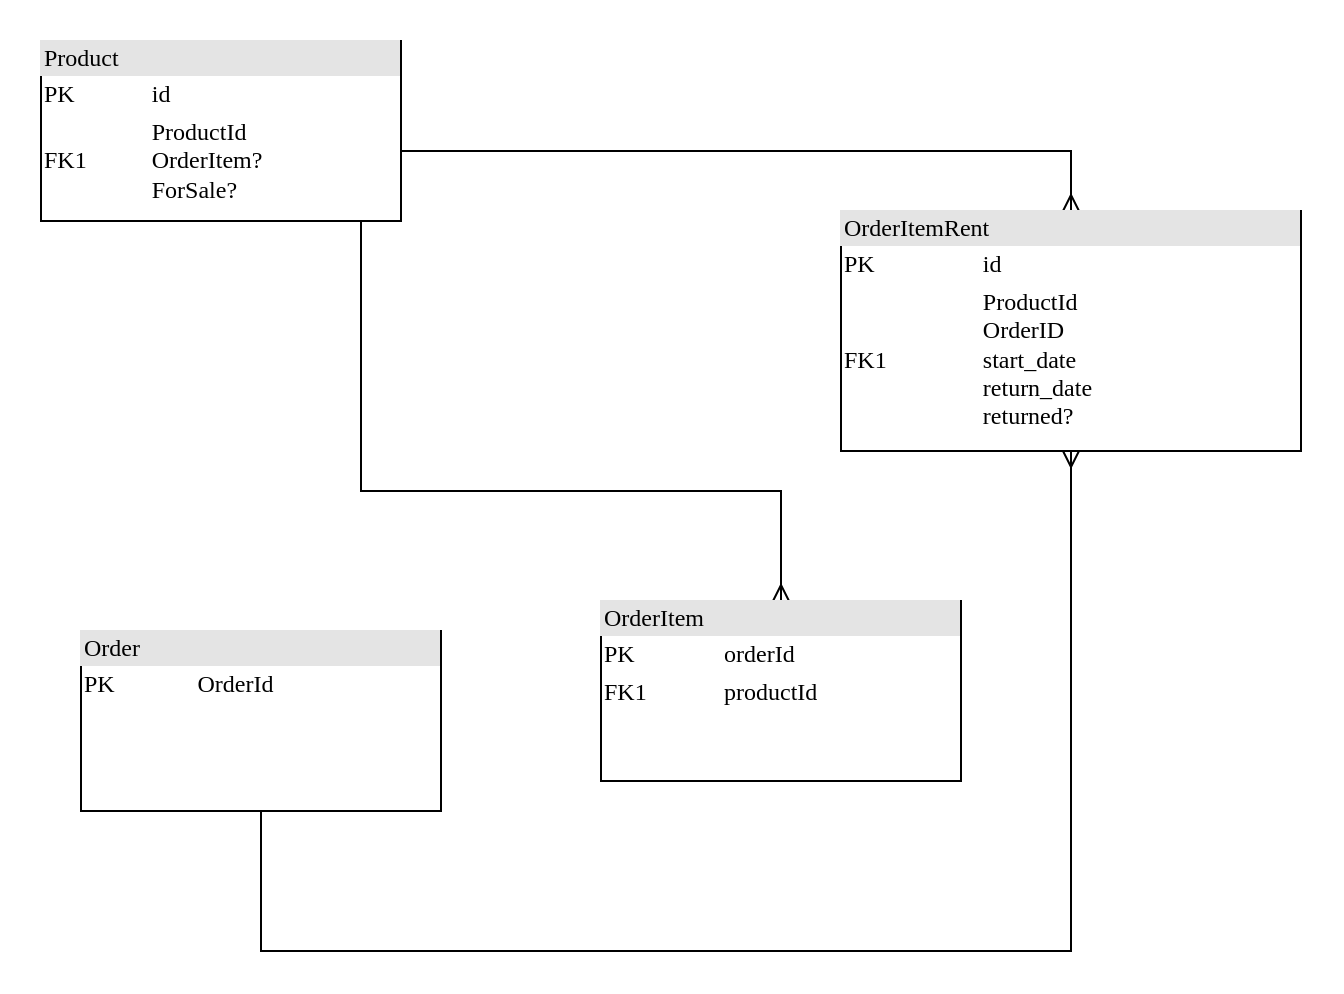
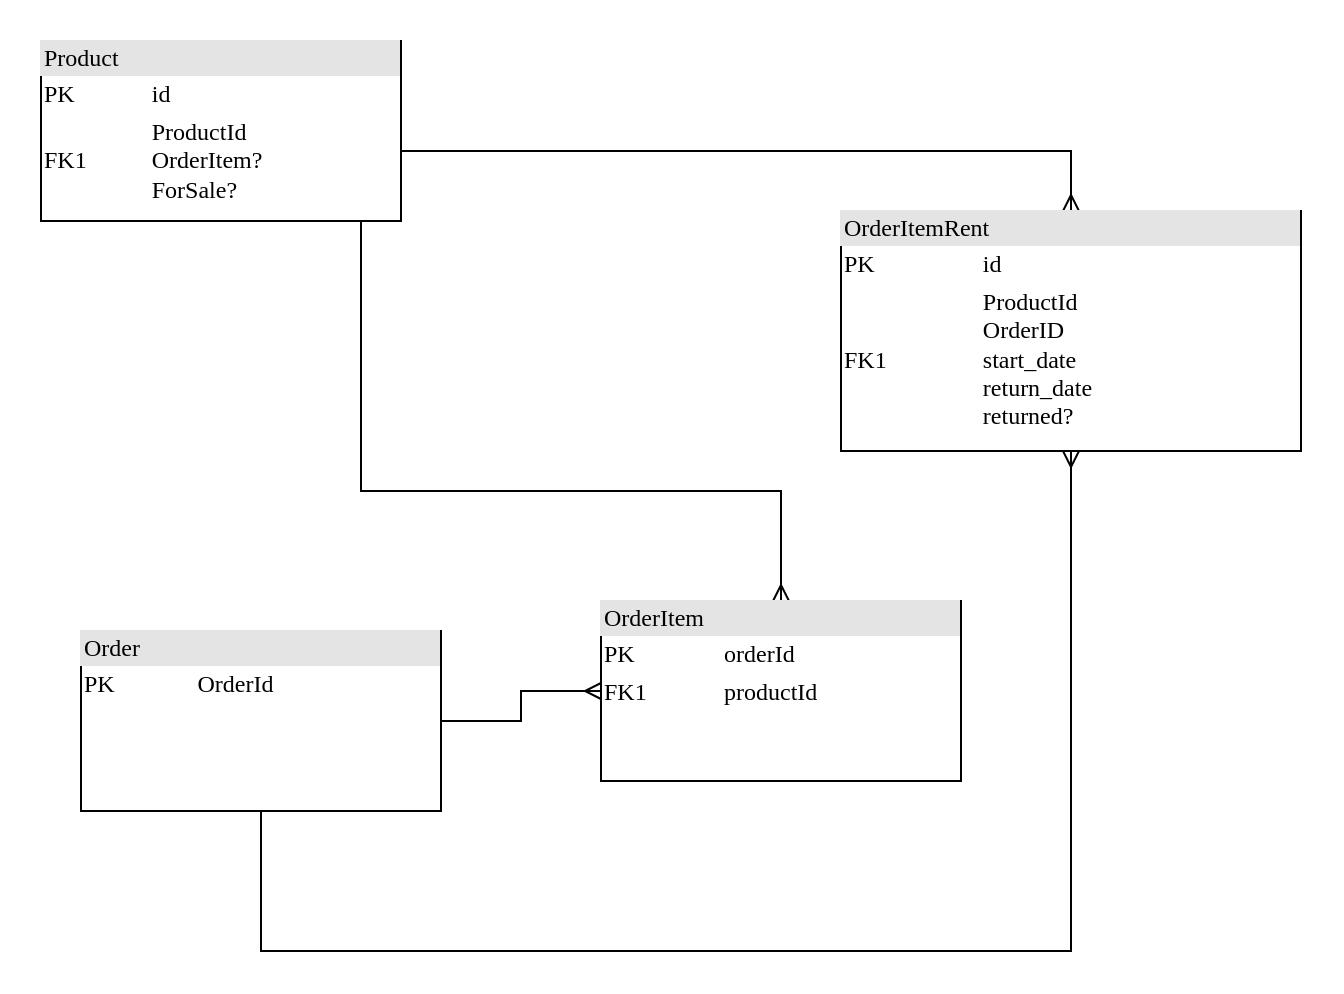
none -> (521, 706)
